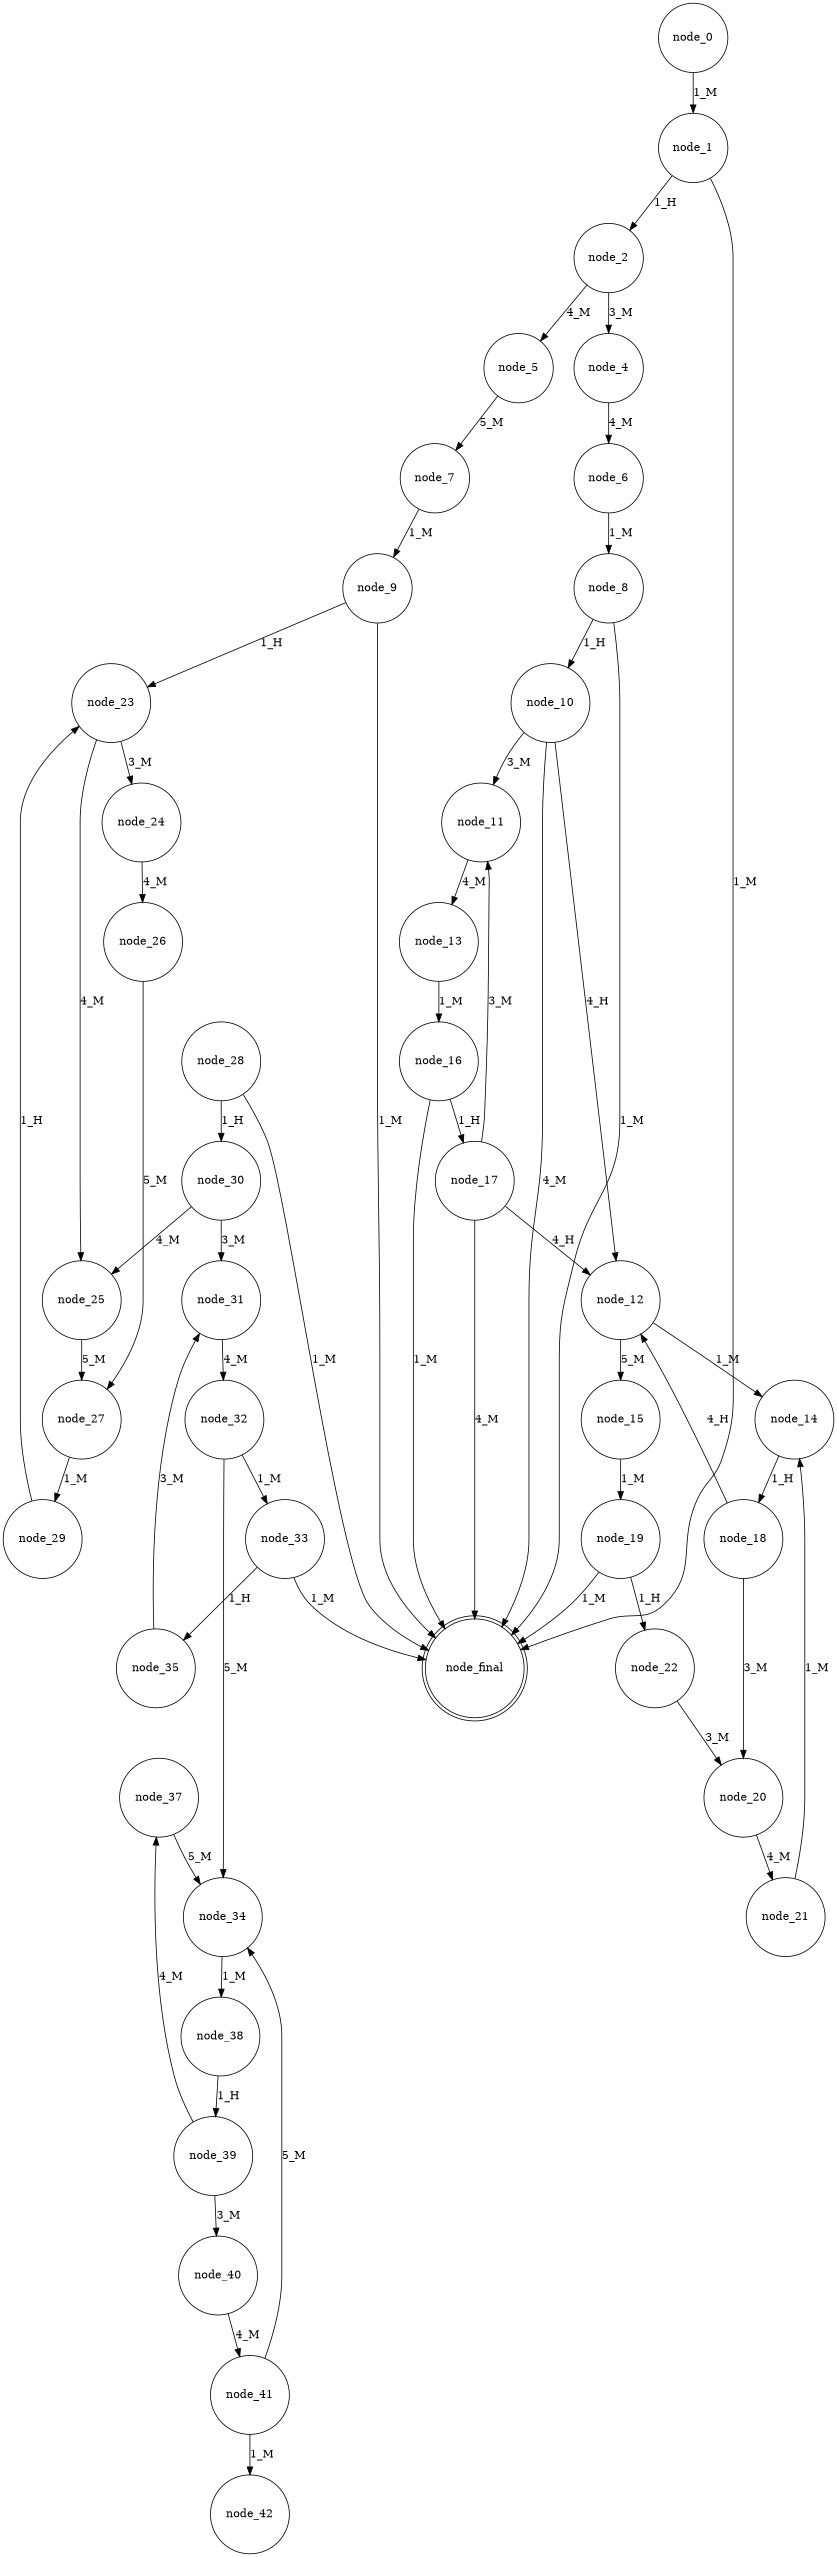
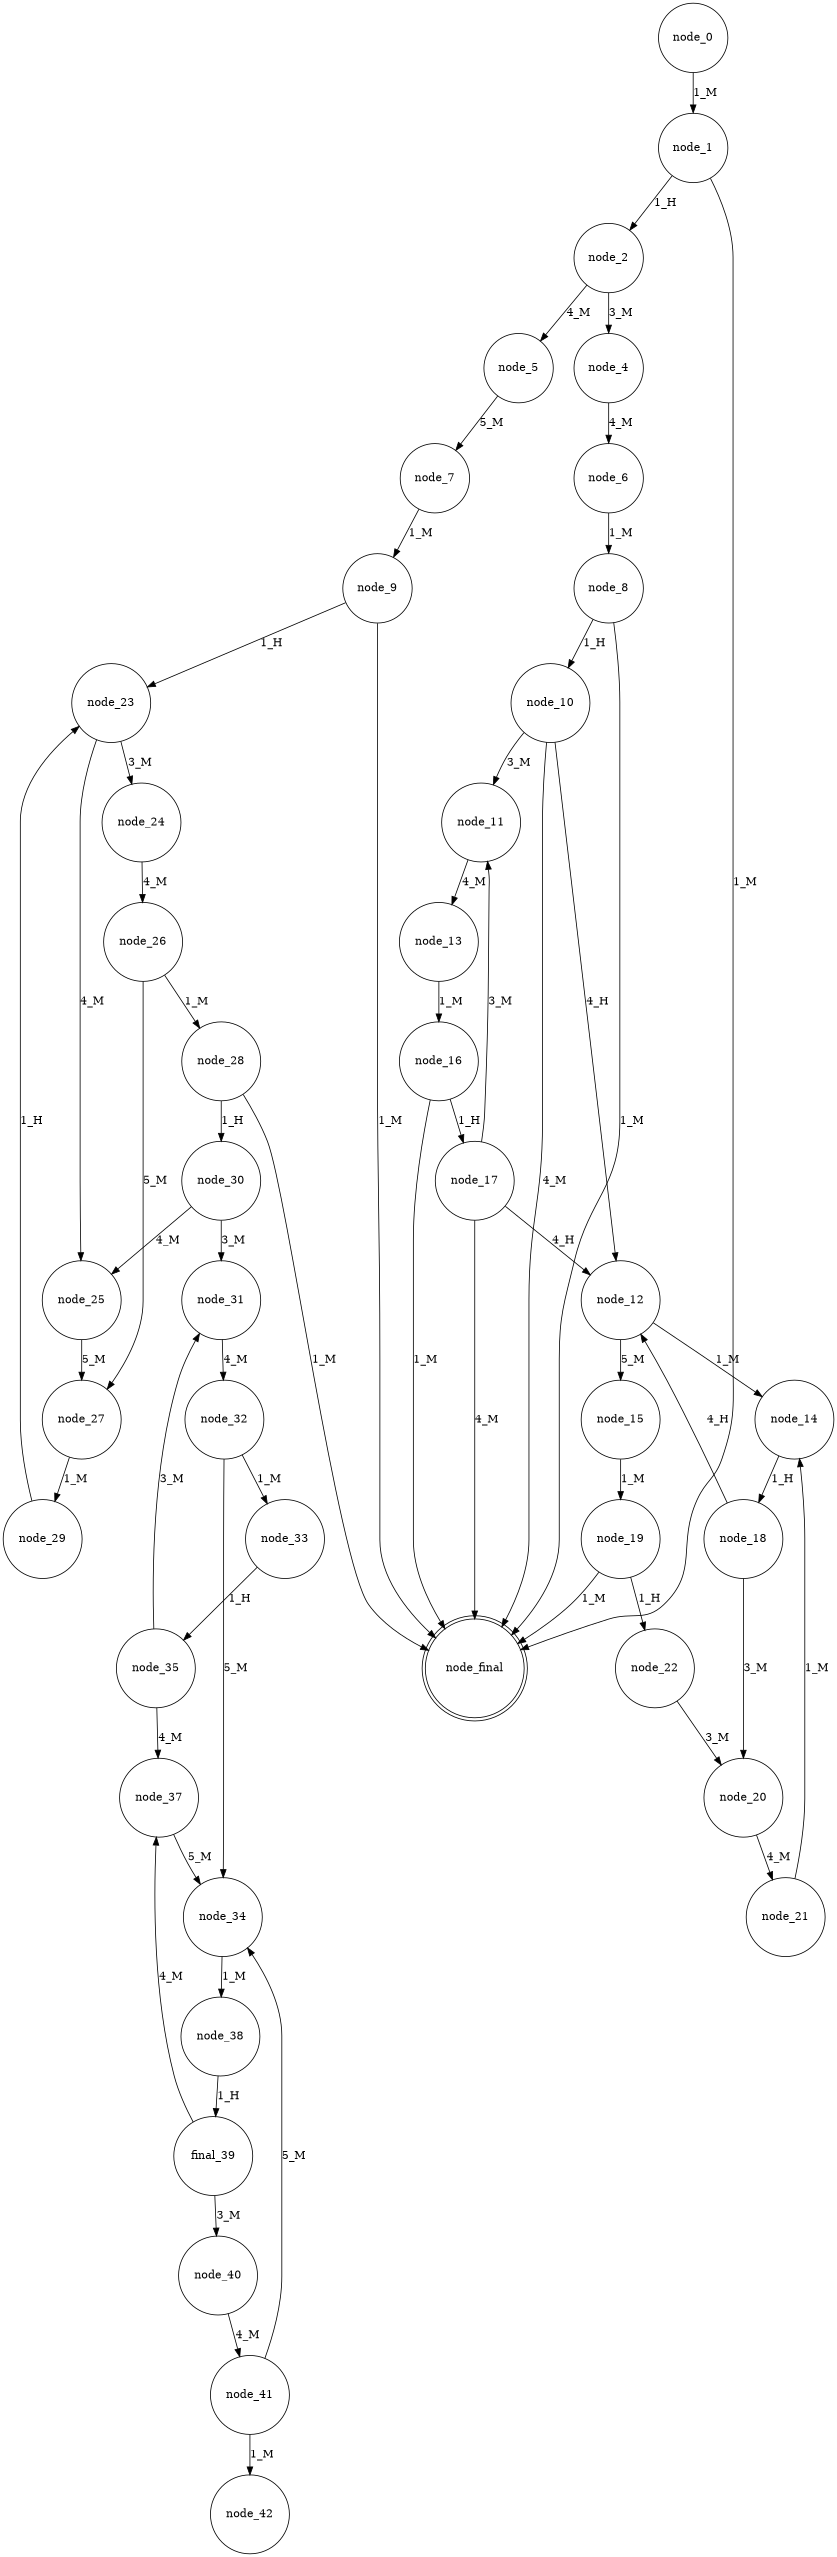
none -> (180, 998)
(347, 1631) -> none
none -> (157, 1729)
(213, 2156) -> (213, 2156)
